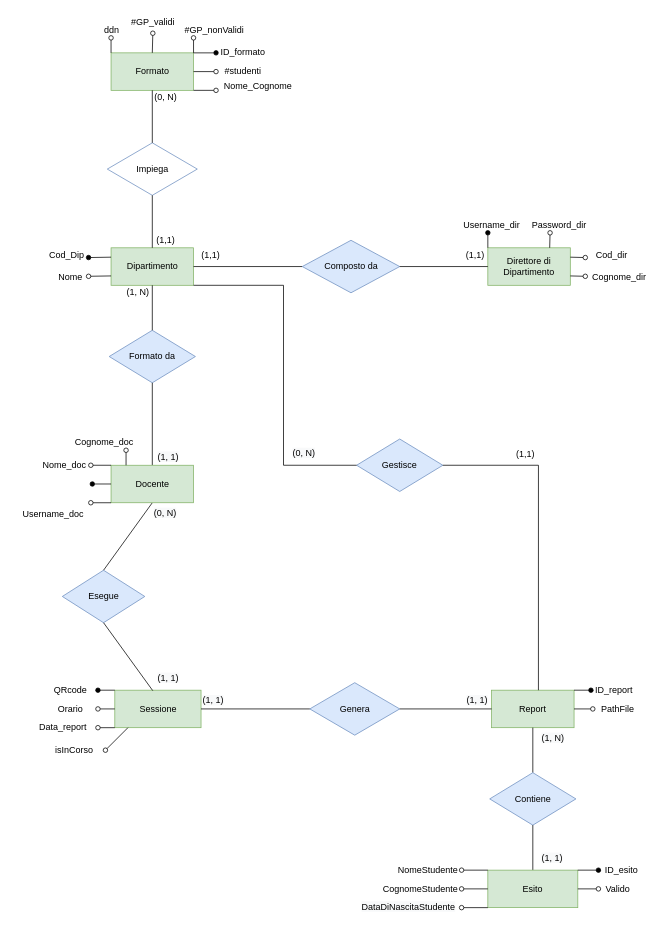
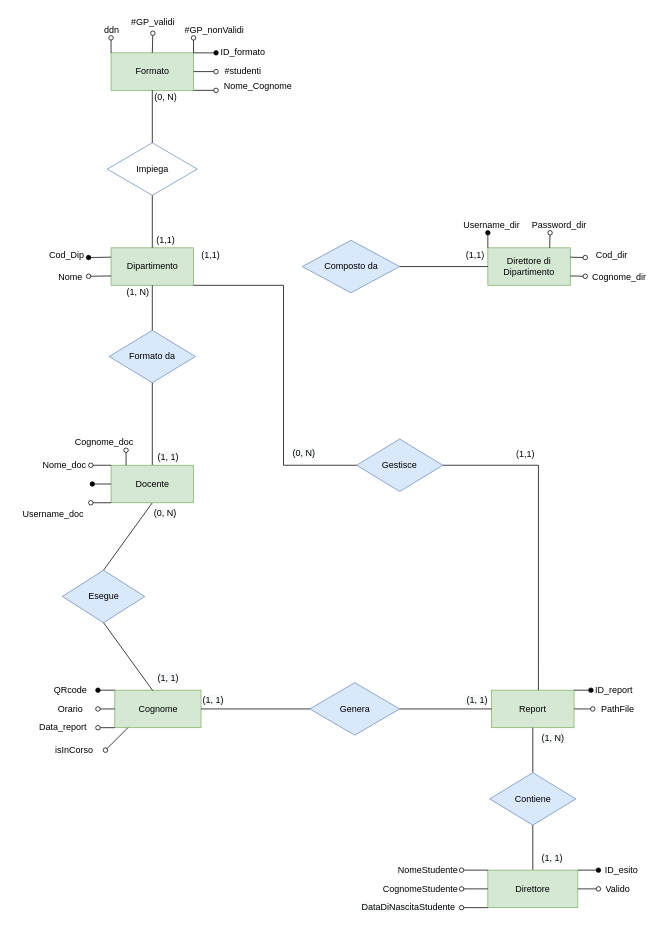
(248, 267) -> none
(158, 709) -> (158, 709)
(533, 889) -> (533, 889)
